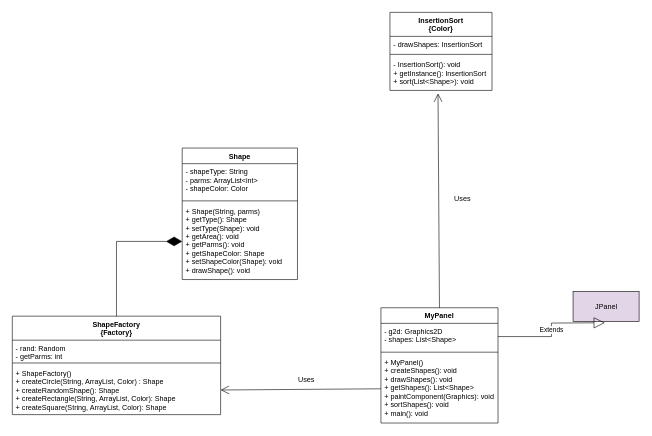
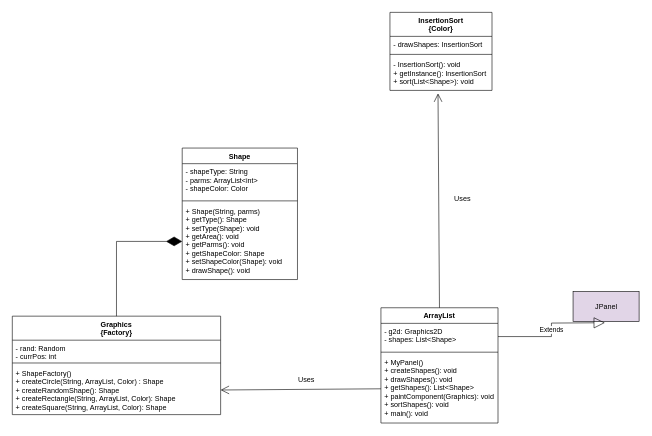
(439, 316) -> (439, 316)
(116, 324) -> (116, 324)
(41, 348) -> (41, 348)
